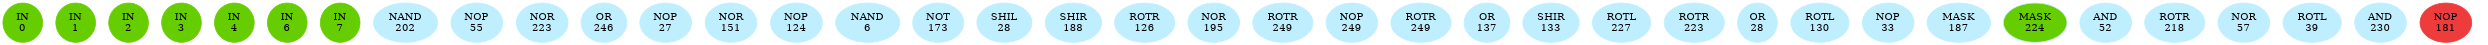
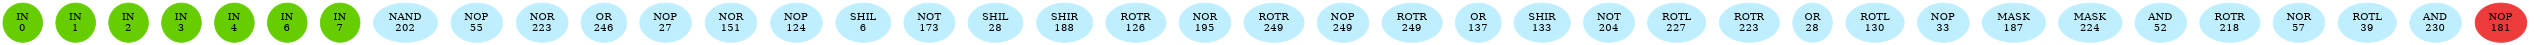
(868, 23) -> (863, 23)
none -> (1609, 23)
(2035, 23) -> (2090, 23)
